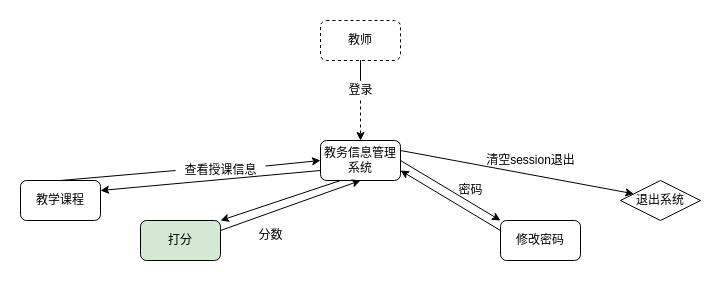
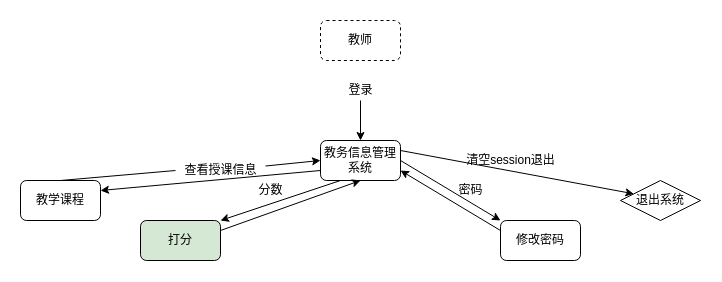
(361, 71) -> none
(361, 117) -> (361, 117)
(531, 161) -> (511, 161)
(271, 236) -> (271, 191)
